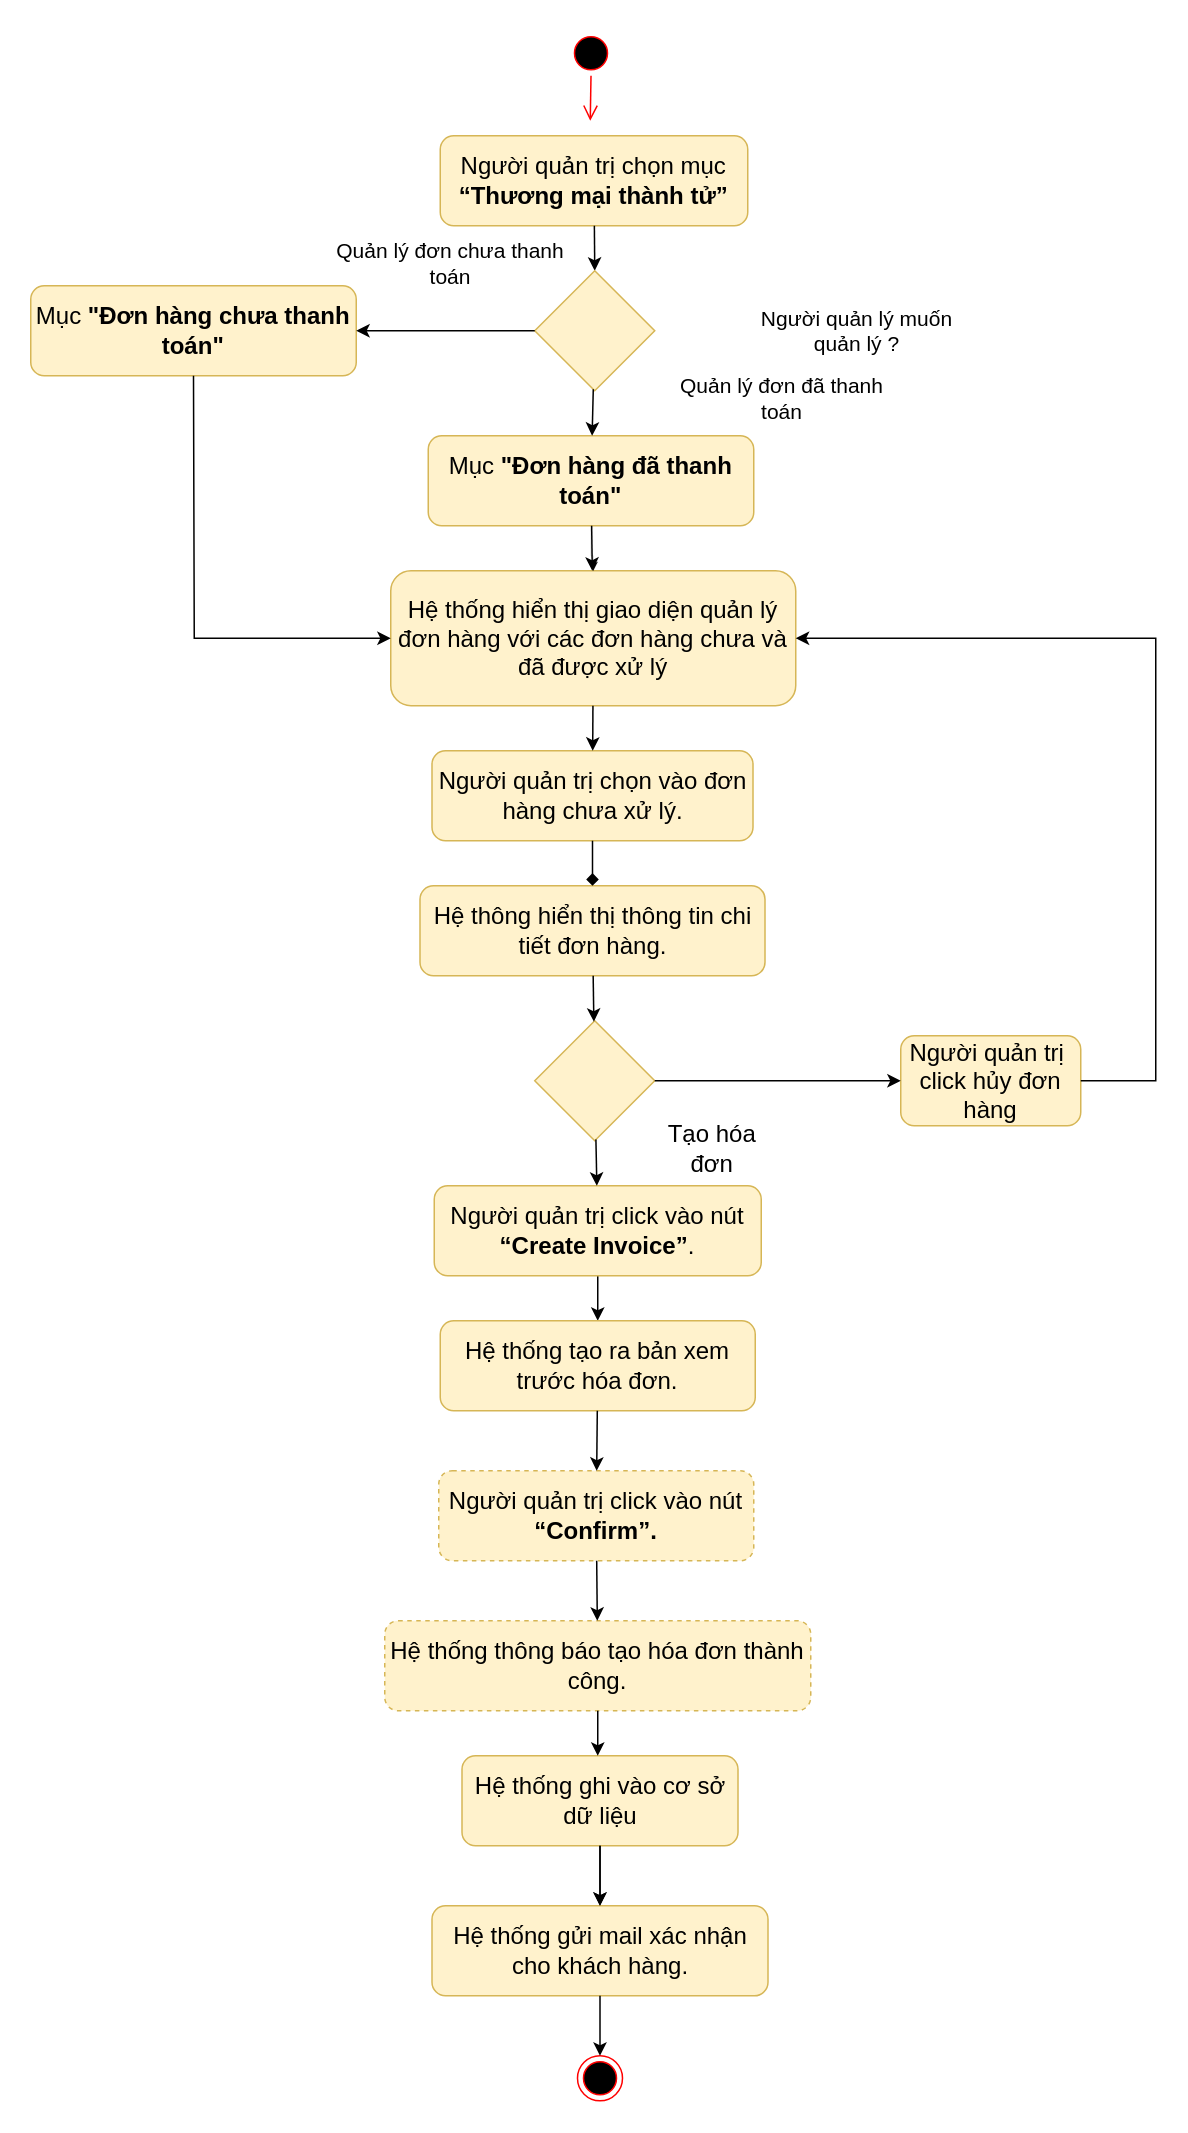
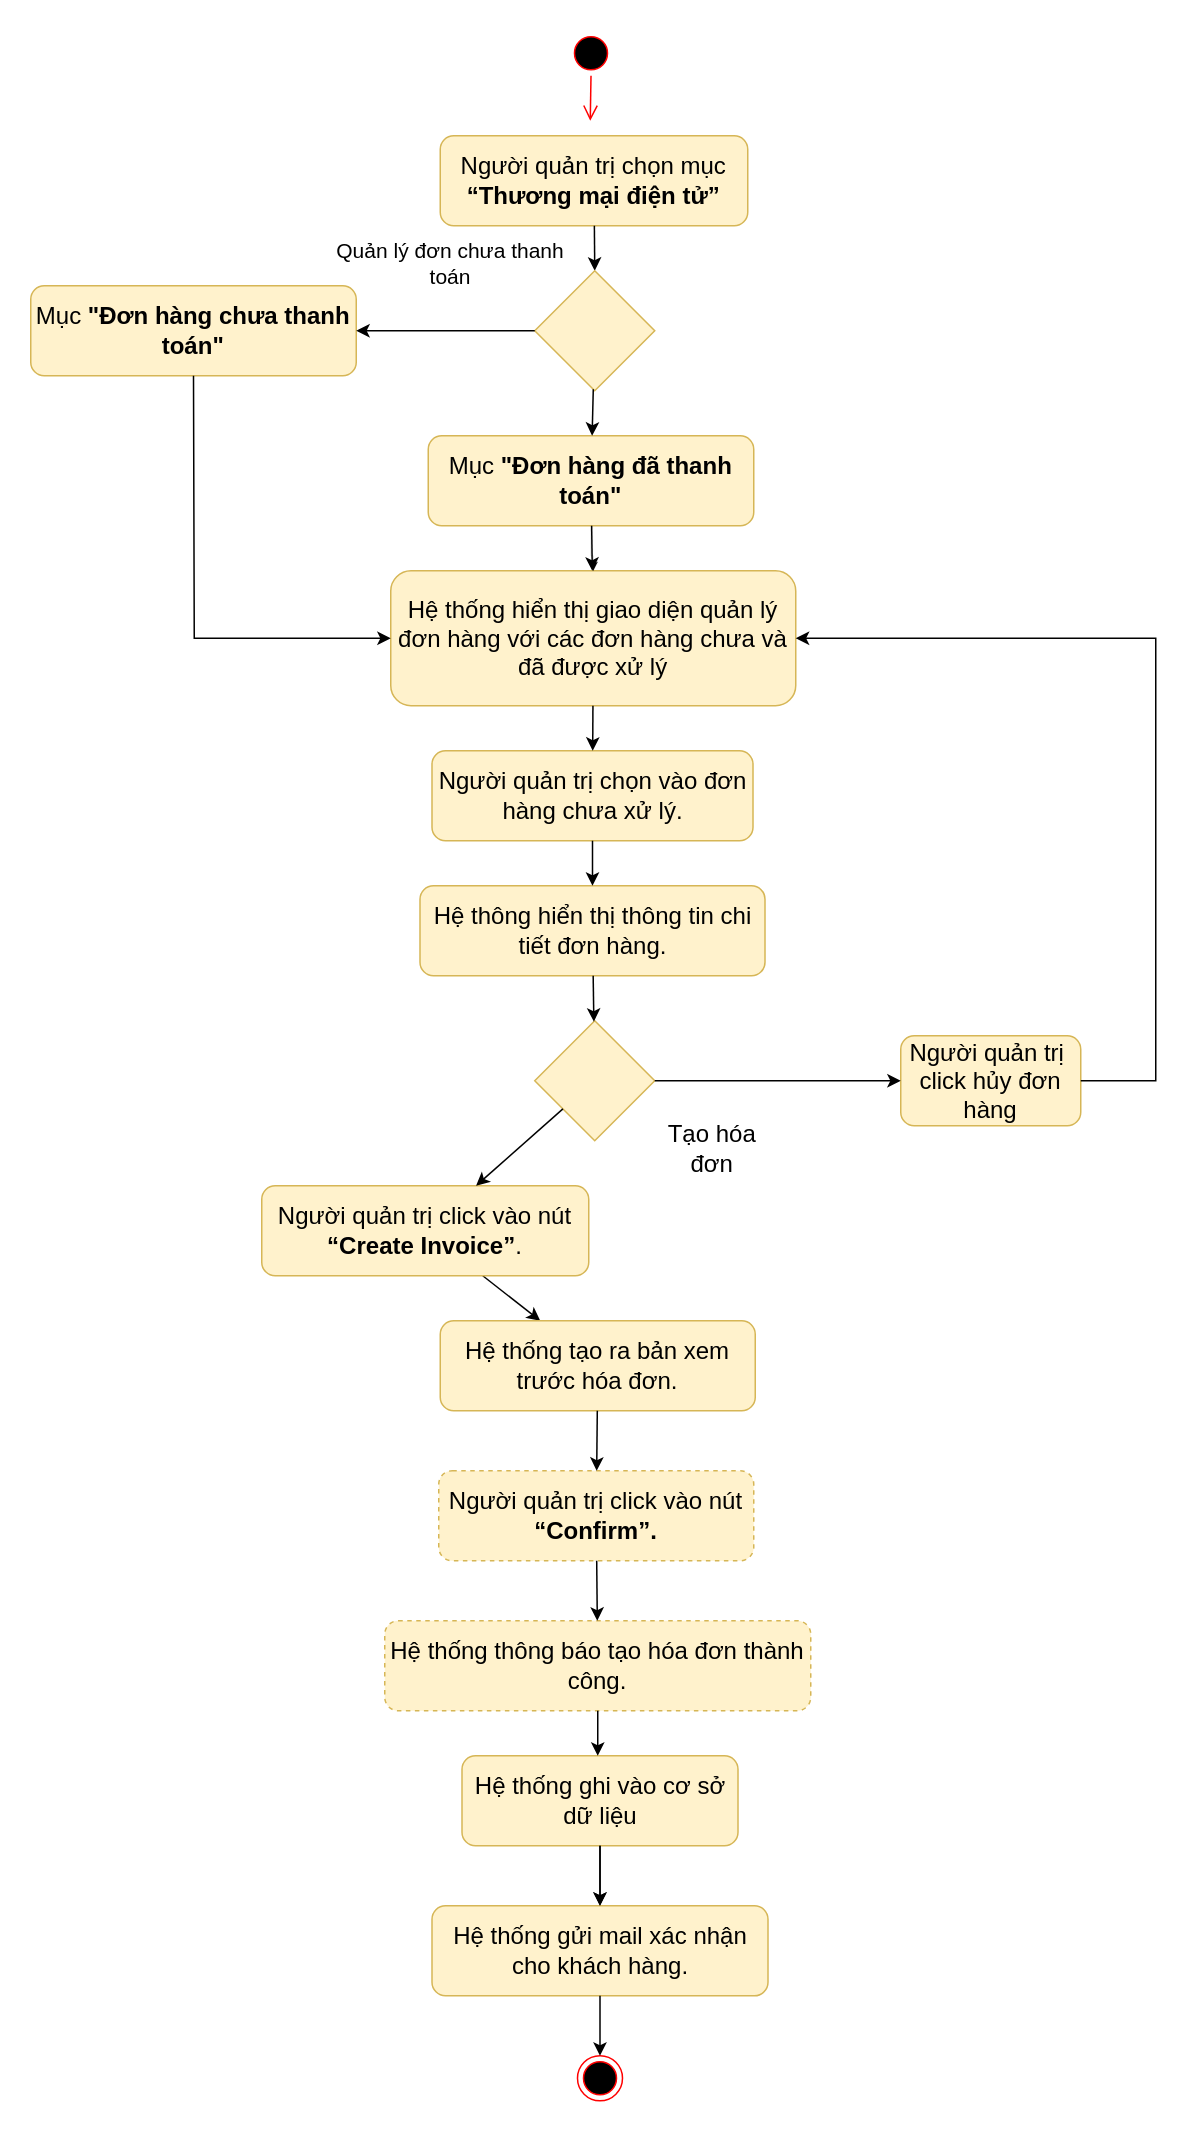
(594, 181) -> (594, 181)
(857, 331) -> none
(782, 398) -> none
(593, 873) -> (593, 874)
(598, 1231) -> (425, 1231)
